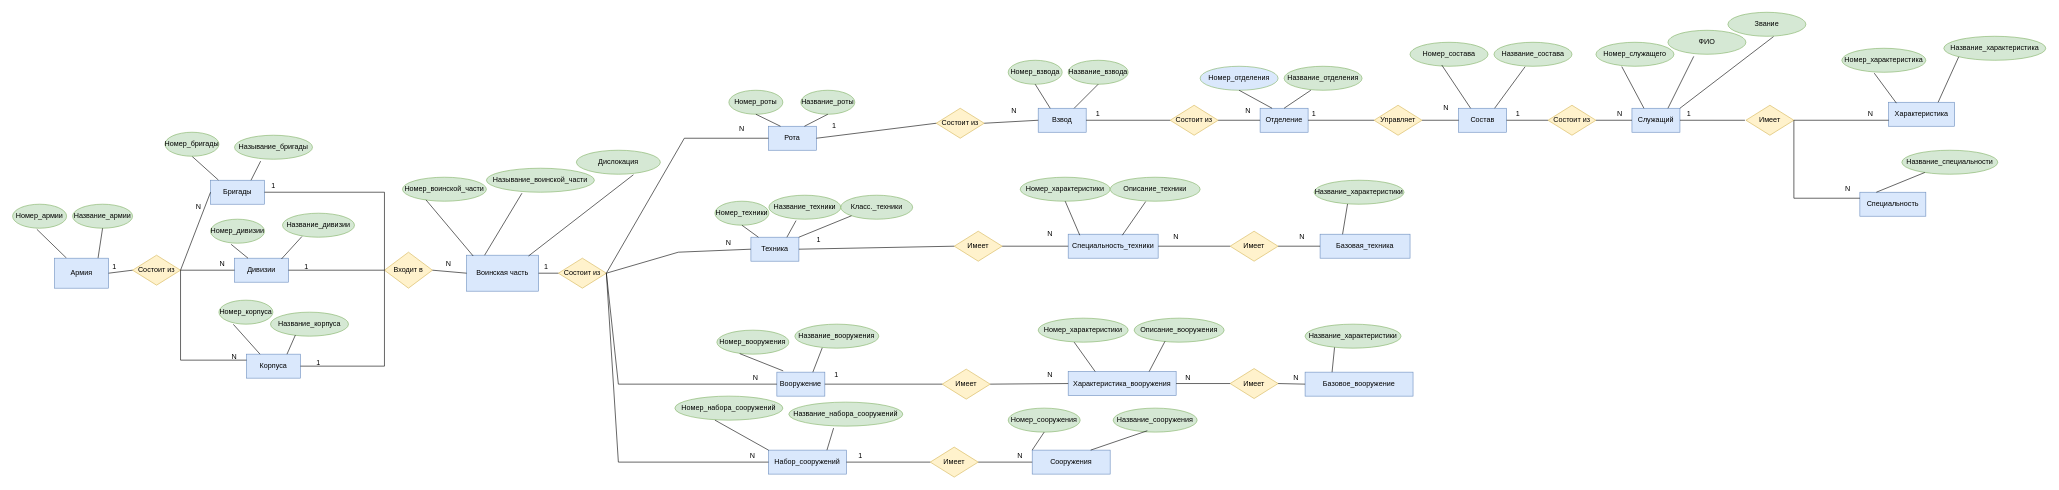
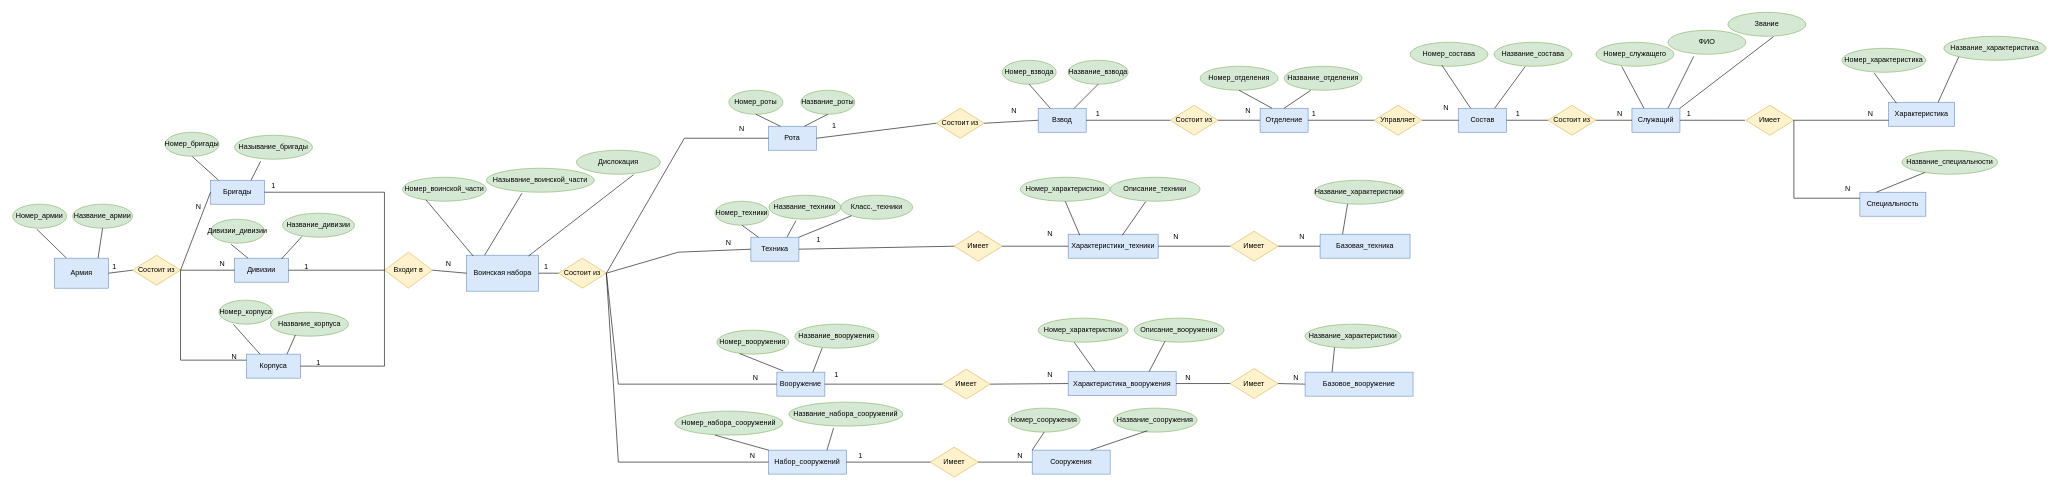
(1035, 72) -> (1029, 72)
(1239, 78) -> (1239, 78)
(237, 231) -> (237, 231)
(1113, 246) -> (1113, 246)
(503, 273) -> (503, 273)
(729, 408) -> (729, 423)
